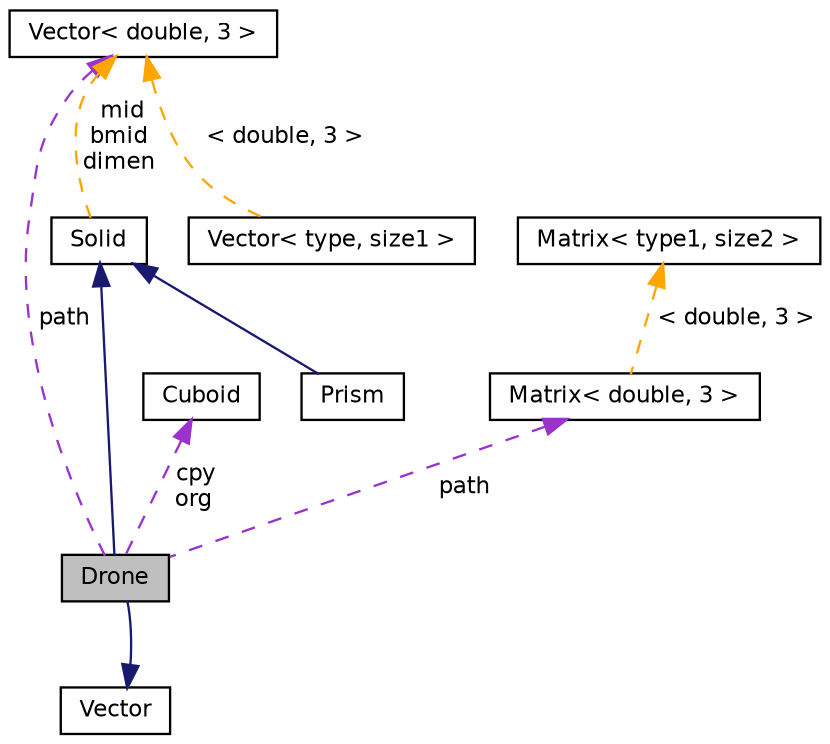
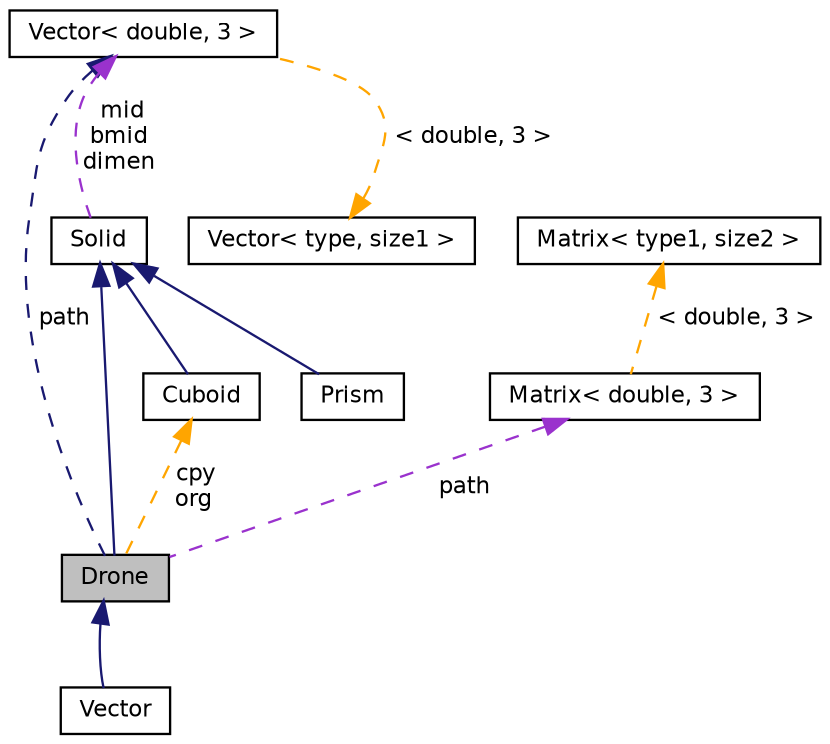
(76, 143) -> (76, 143)
(190, 165) -> (370, 95)
(28, 311) -> (28, 311)
none -> (157, 329)
(153, 498) -> (153, 498)
(131, 633) -> (100, 656)
